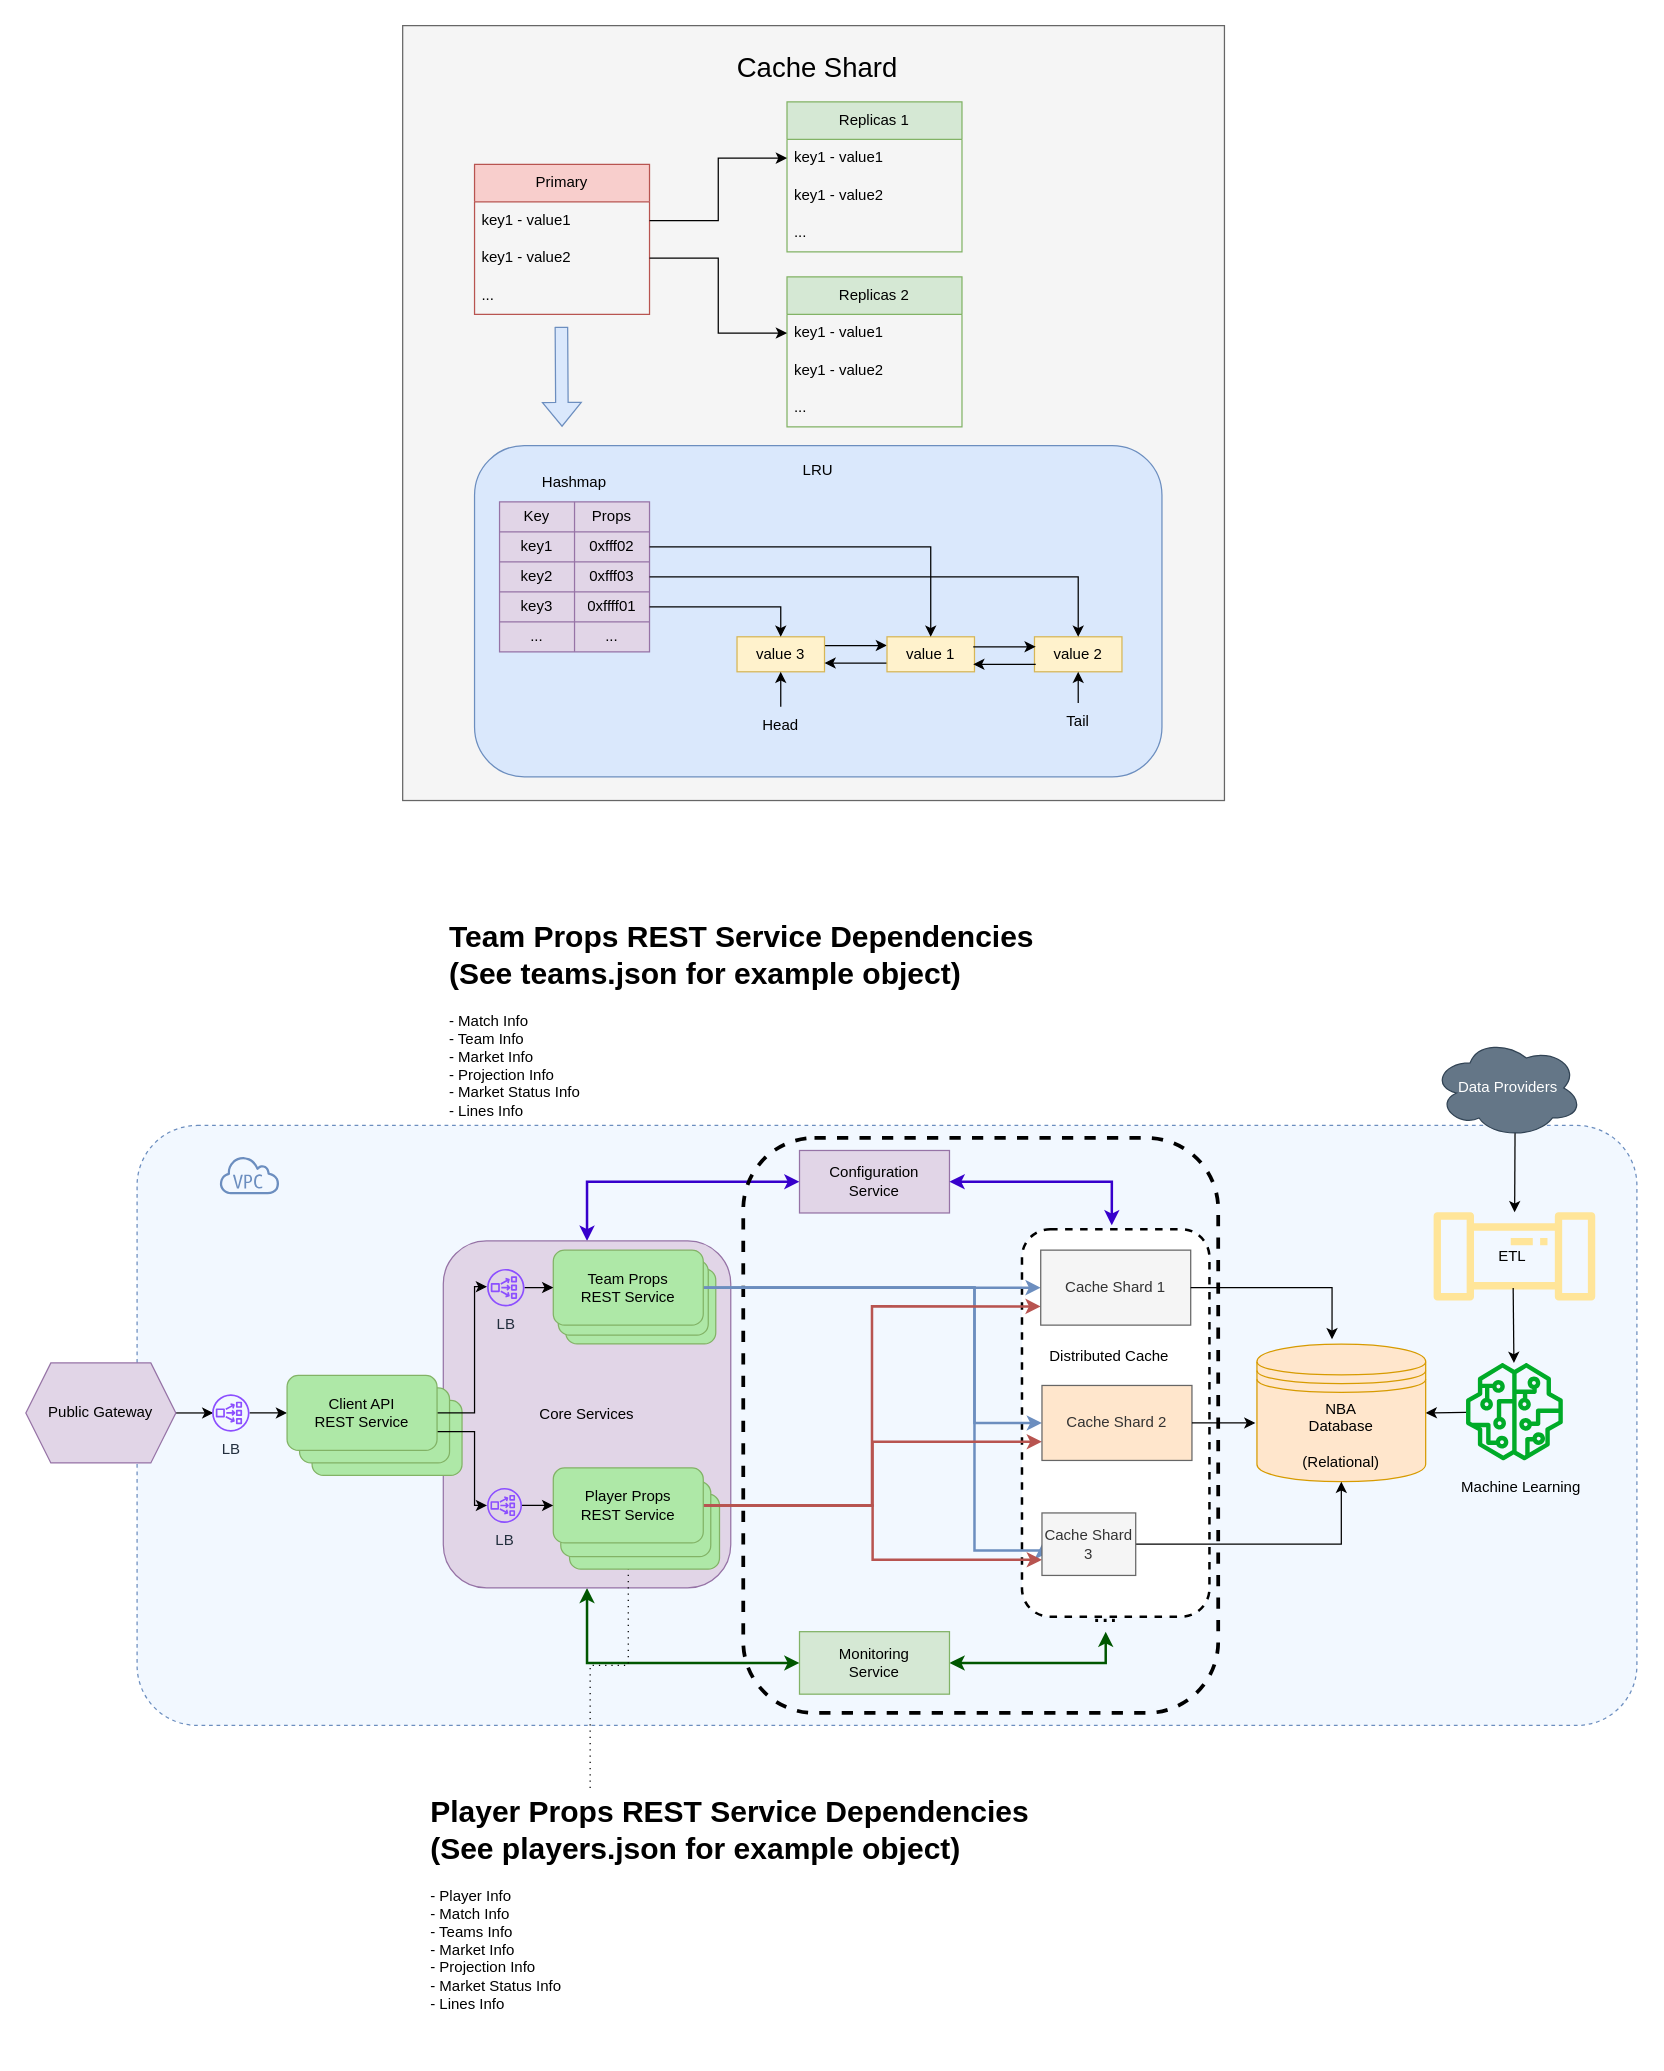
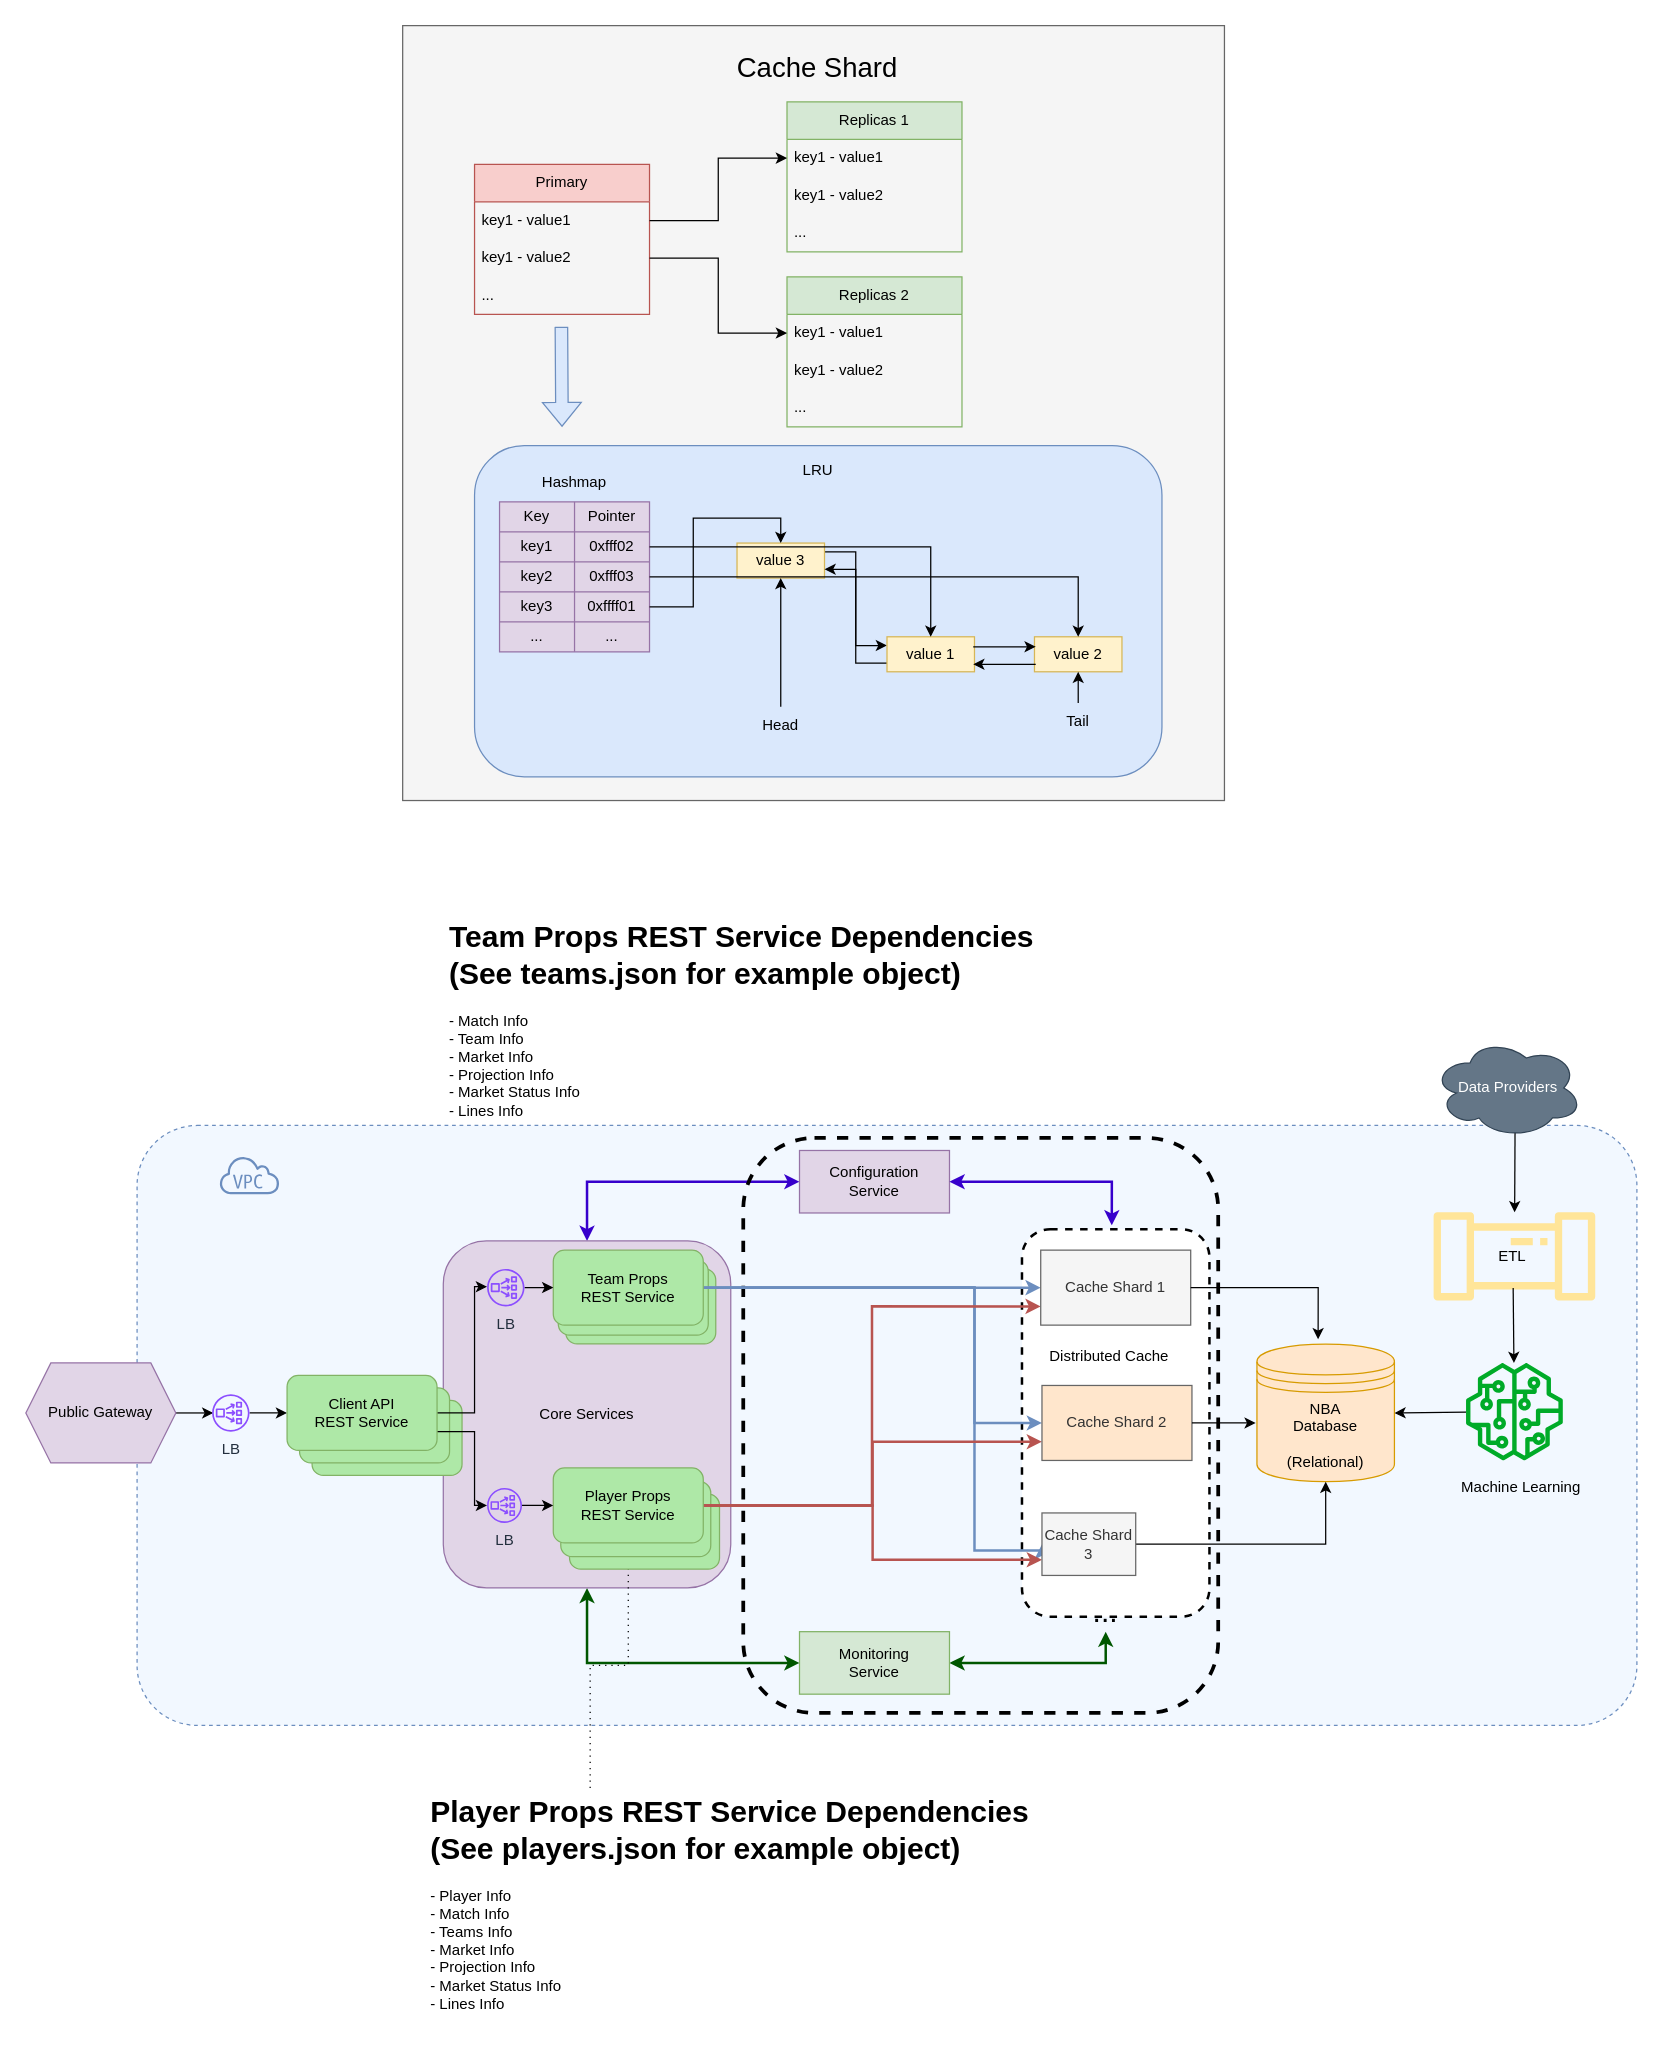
(612, 517) -> (612, 517)
(781, 654) -> (781, 561)
(1341, 1413) -> (1326, 1413)
